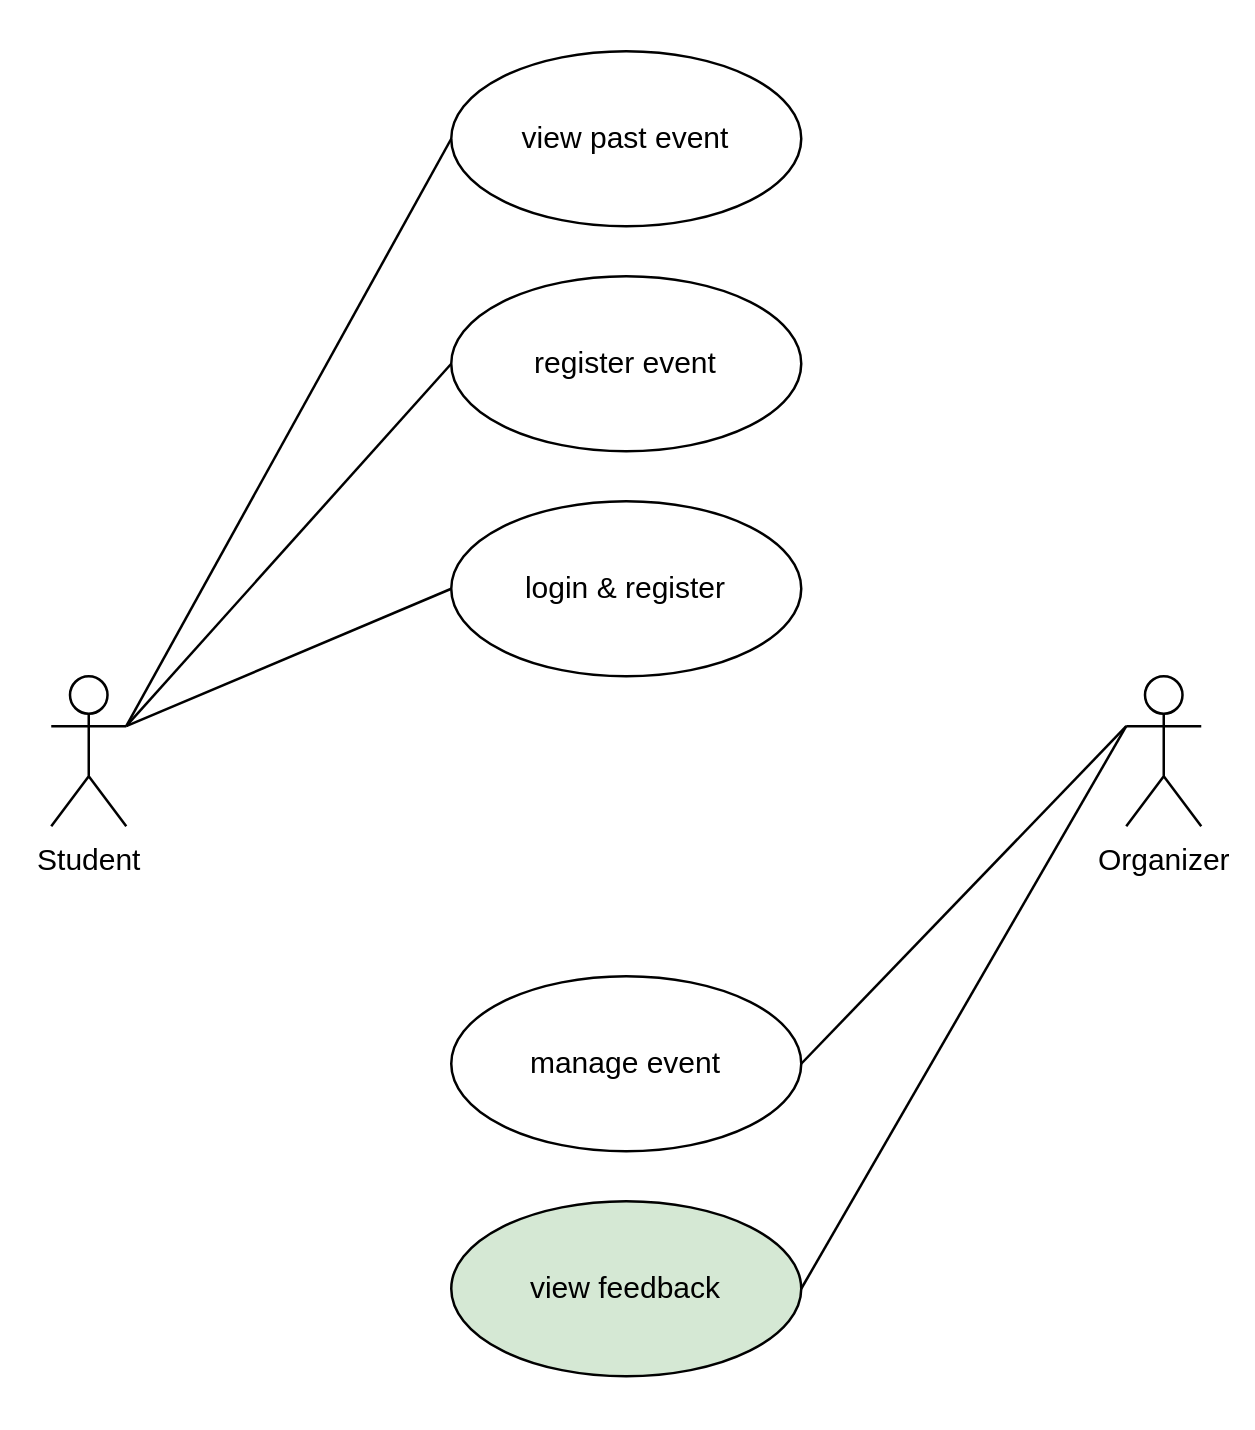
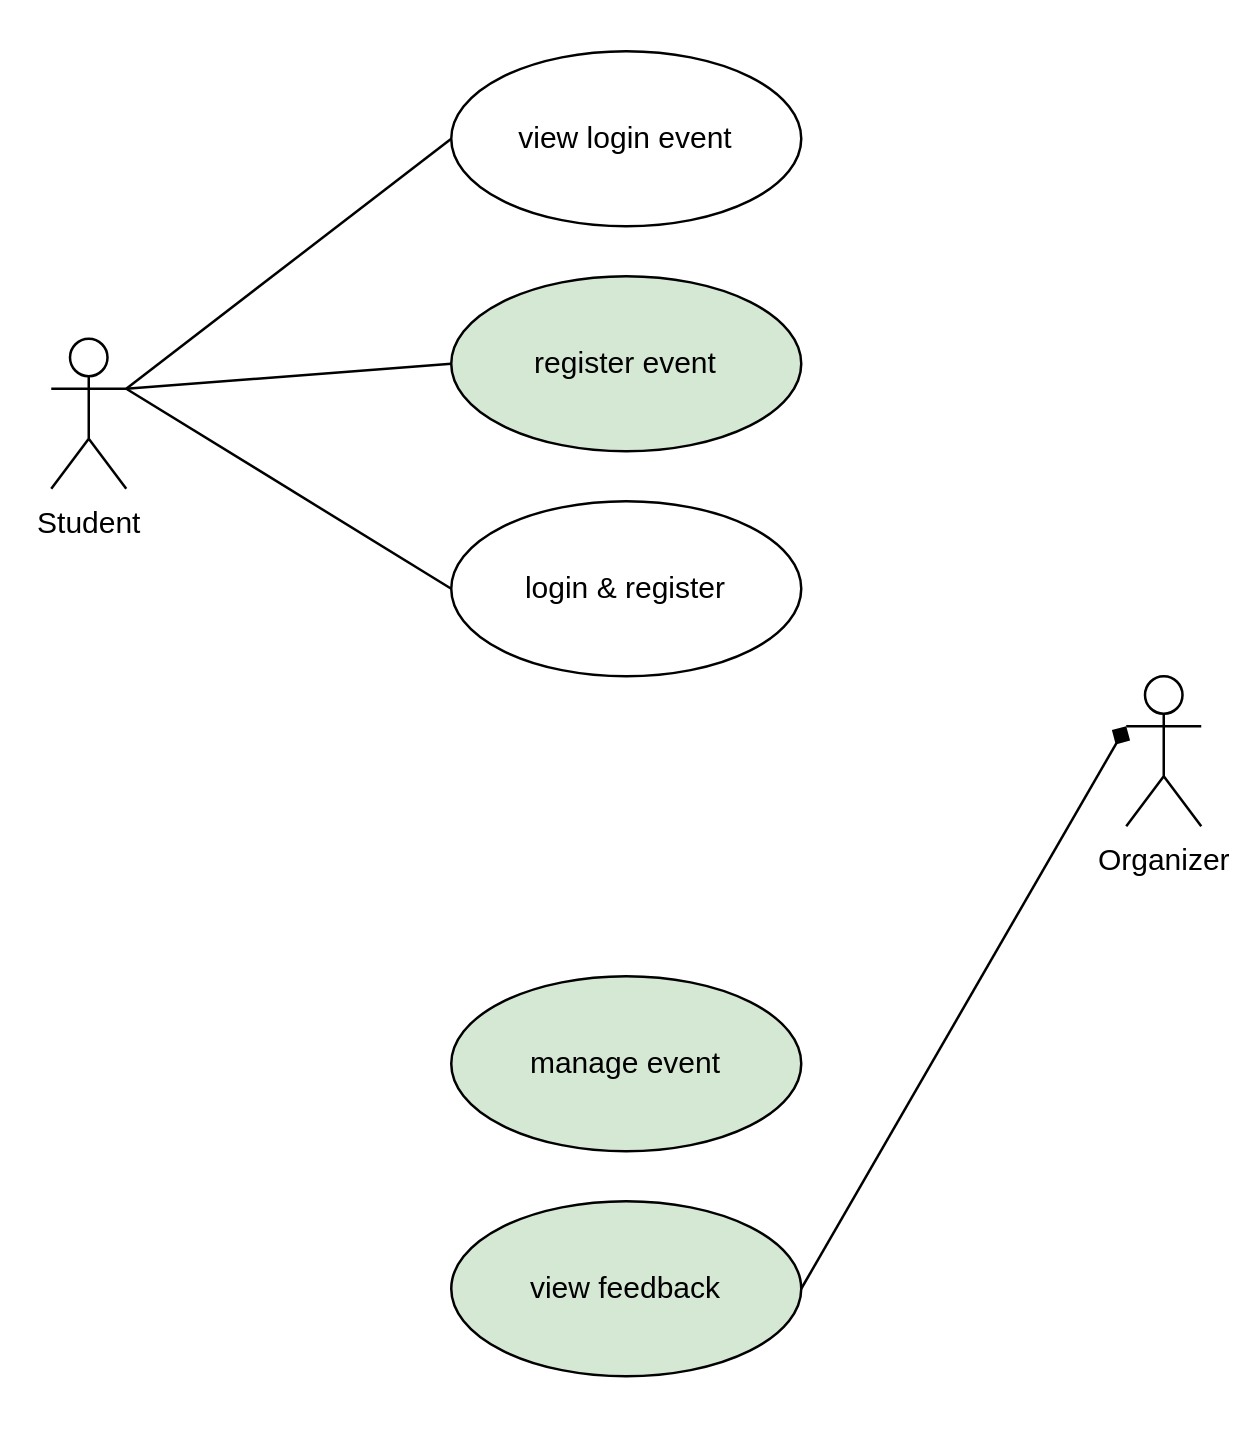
(626, 139) -> (626, 139)
(626, 364) -> (626, 364)
(1117, 742) -> (1116, 744)
(89, 751) -> (89, 414)
(958, 901) -> none
(626, 1064) -> (626, 1064)
